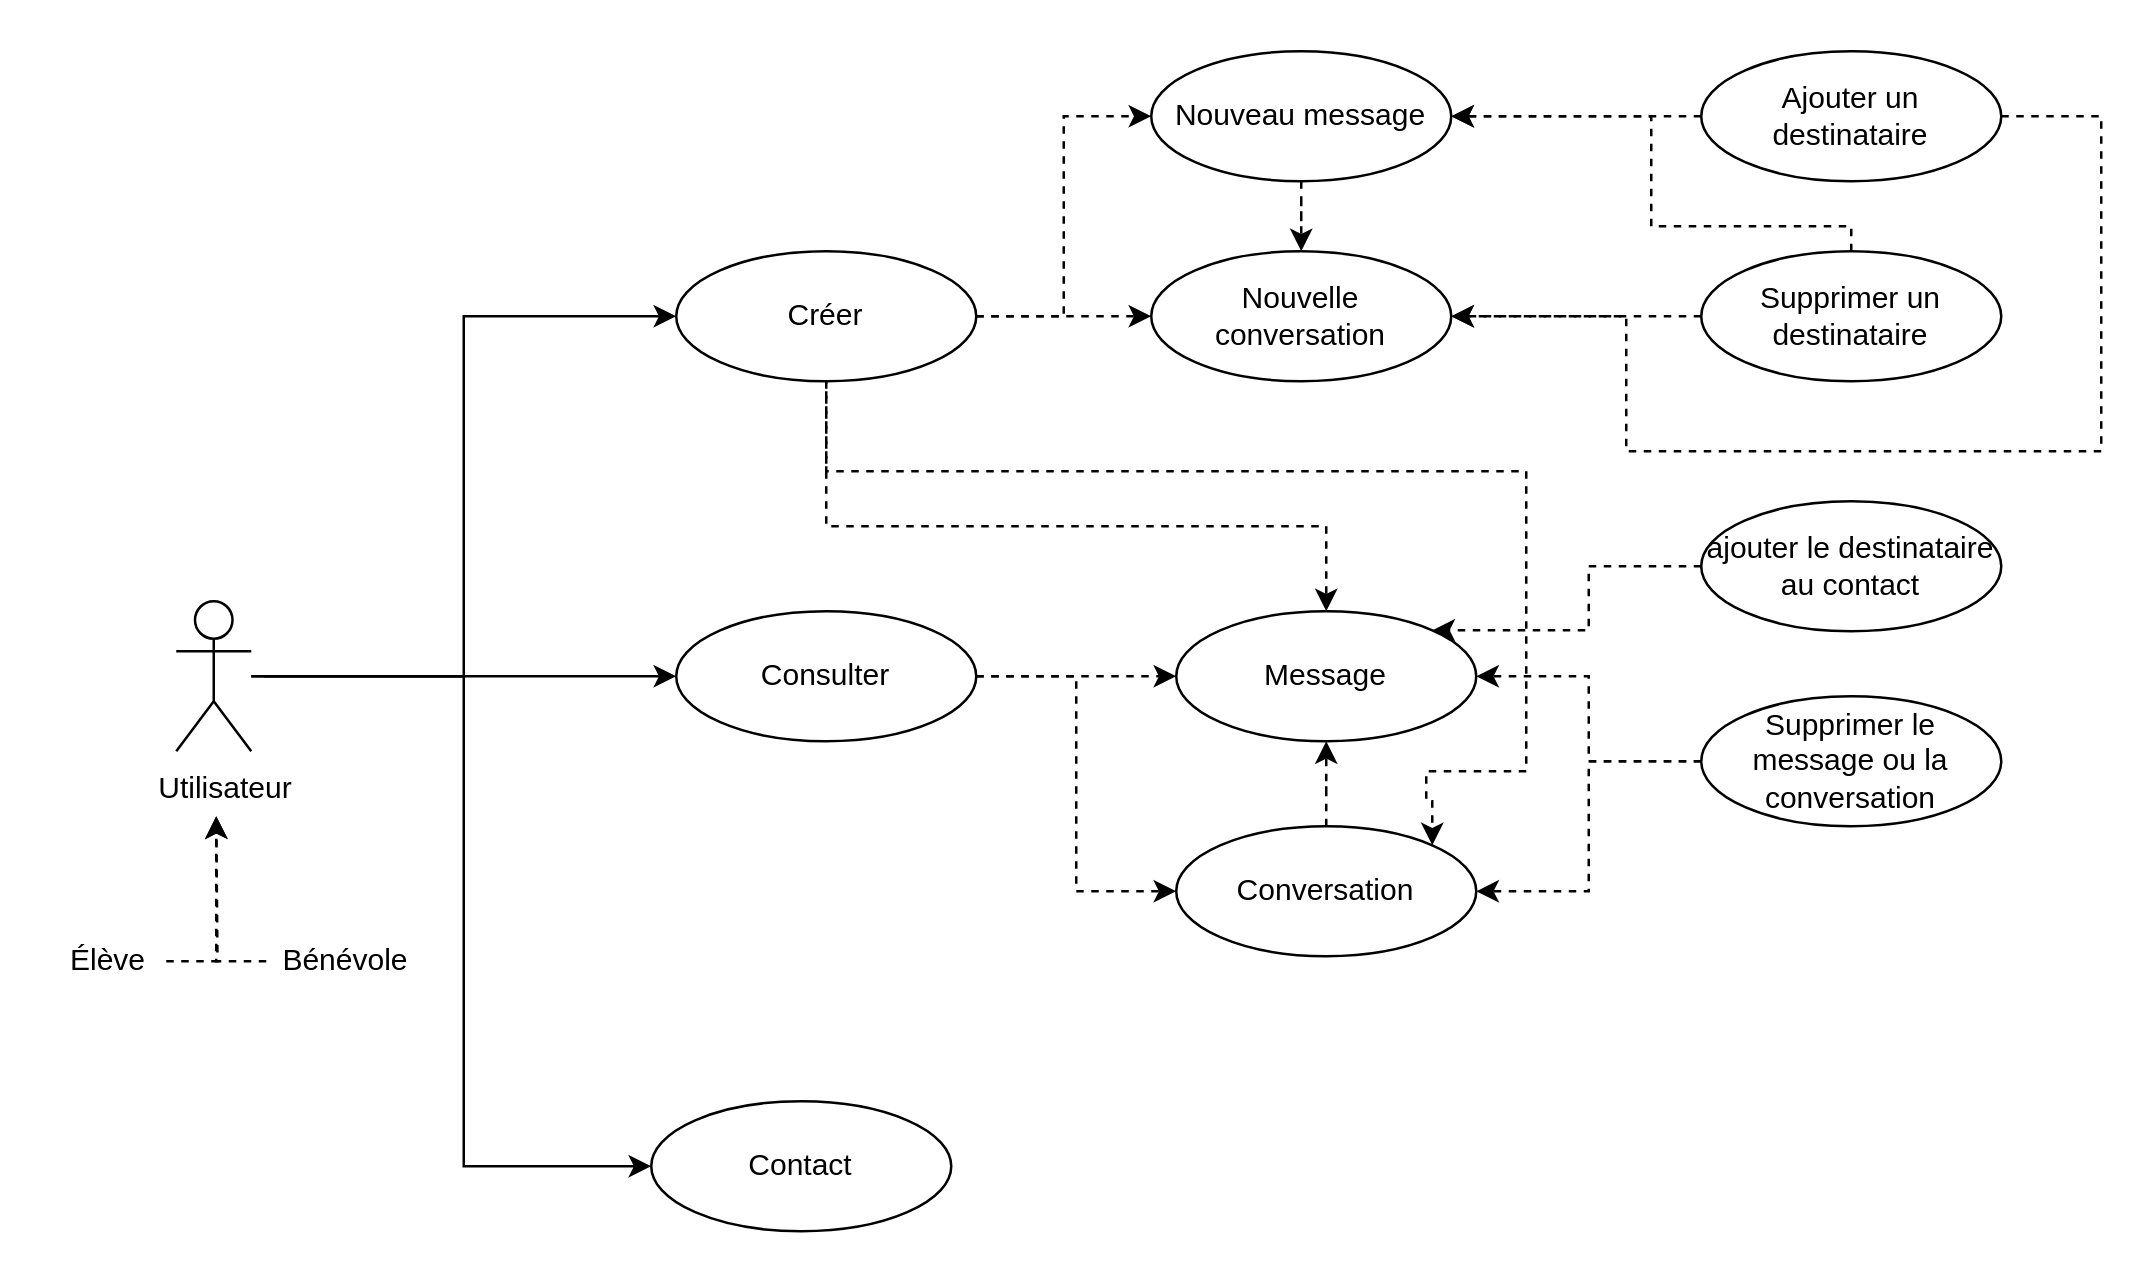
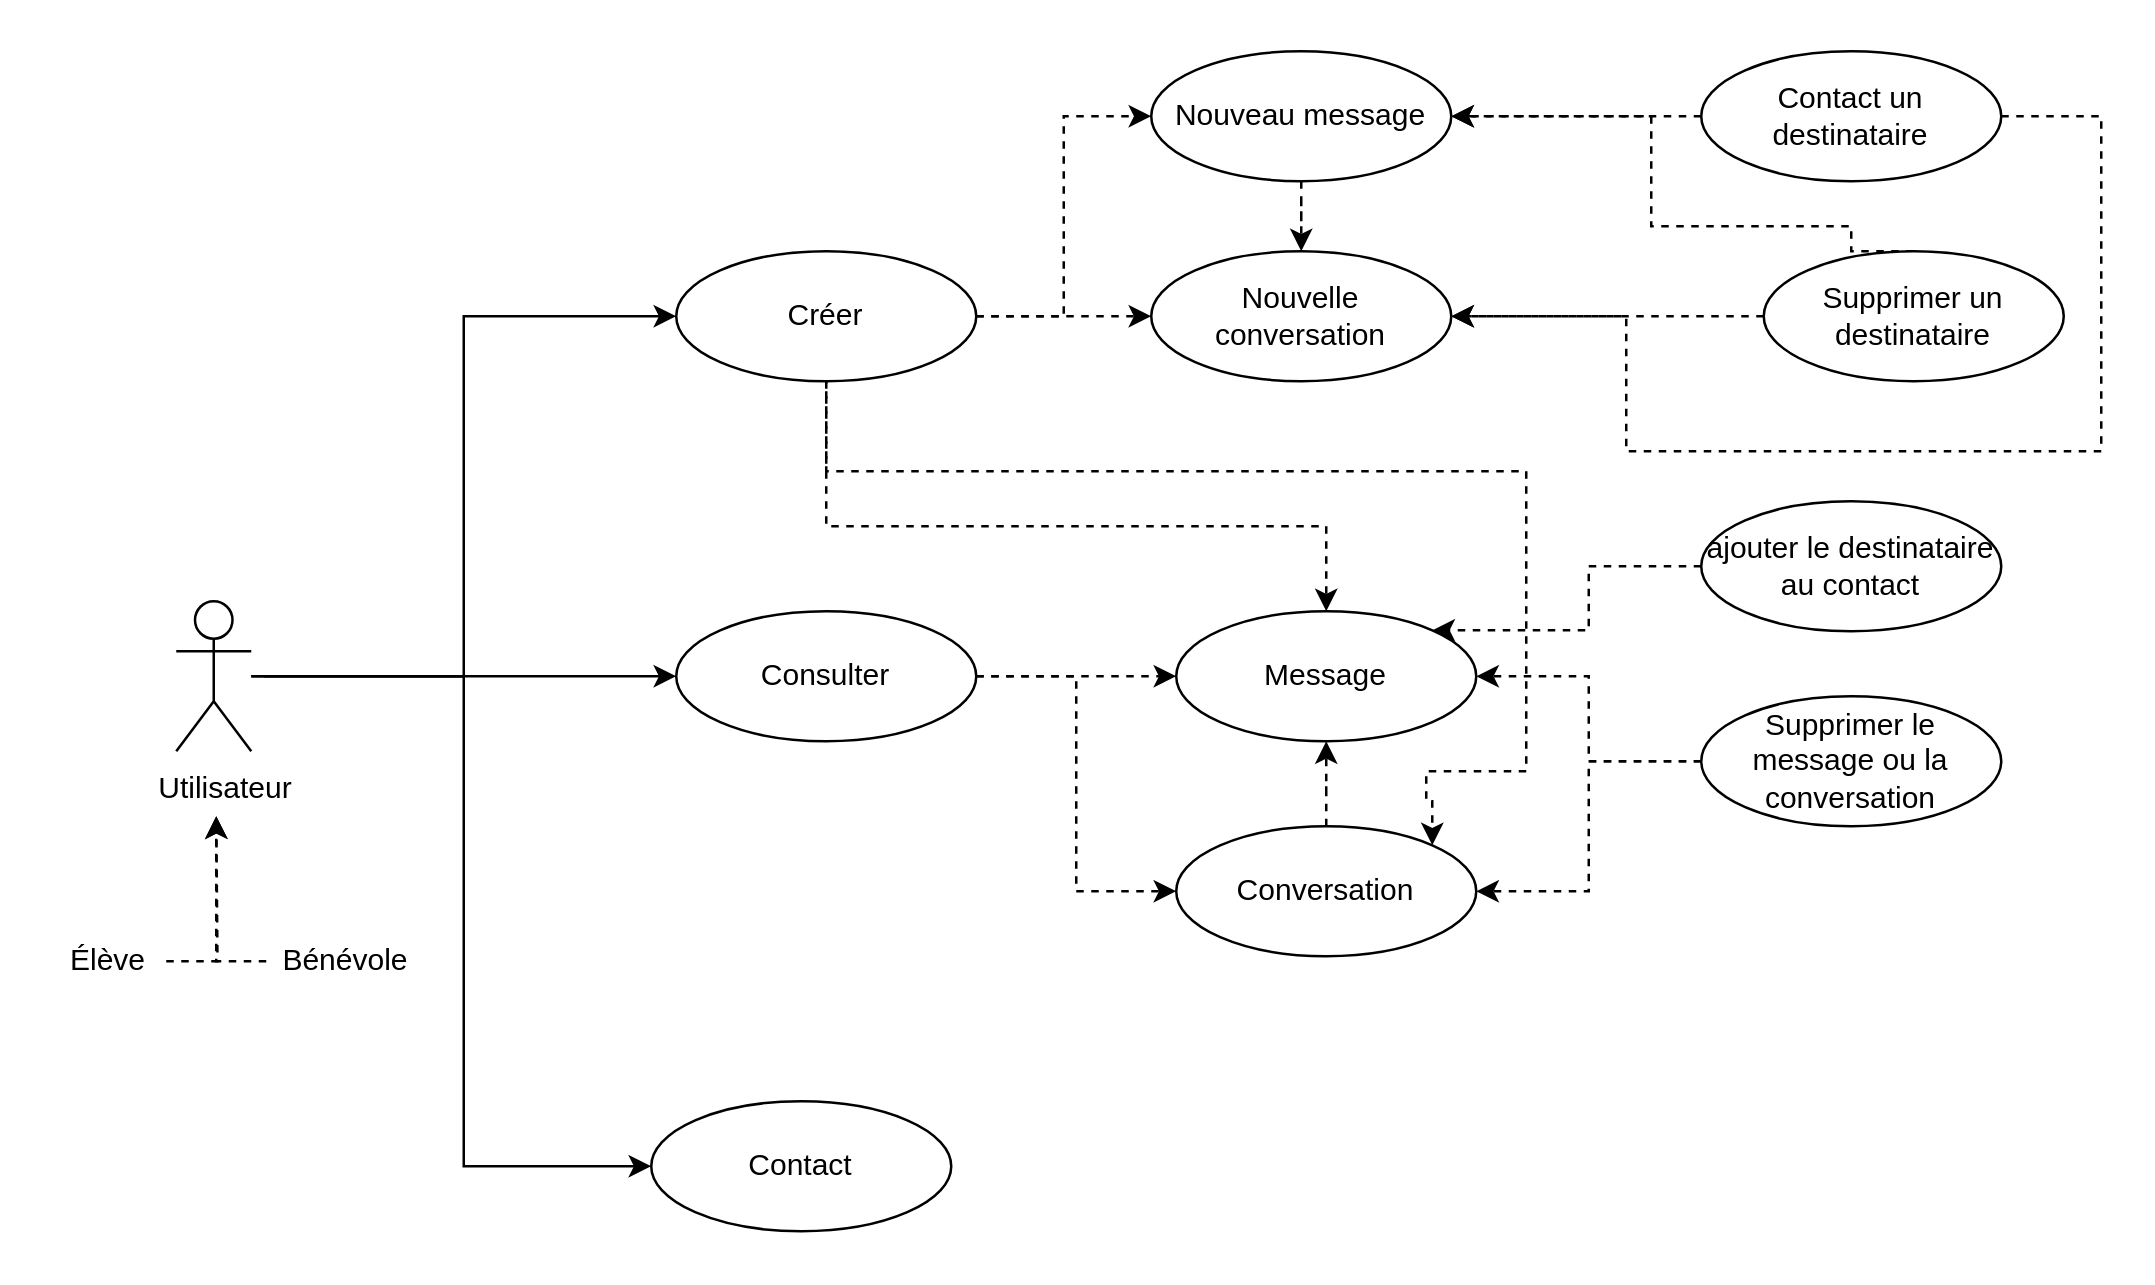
(1851, 116) -> (1851, 116)
(1851, 316) -> (1914, 316)
